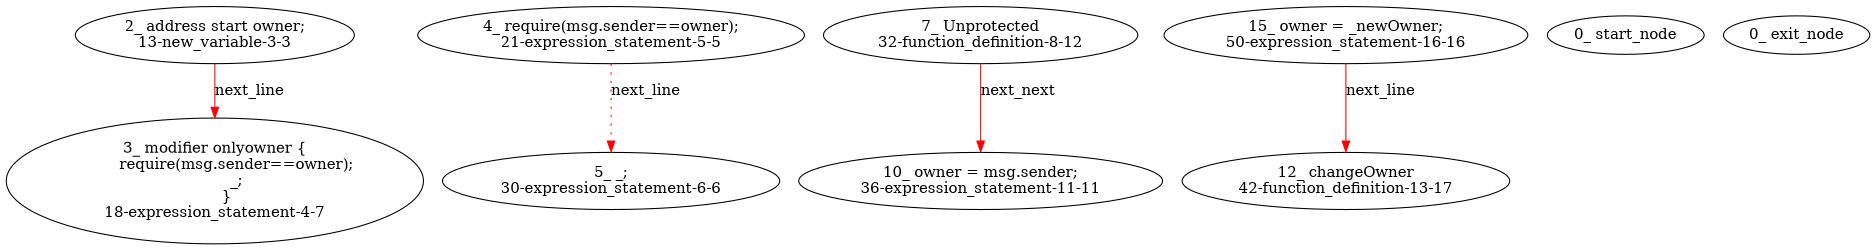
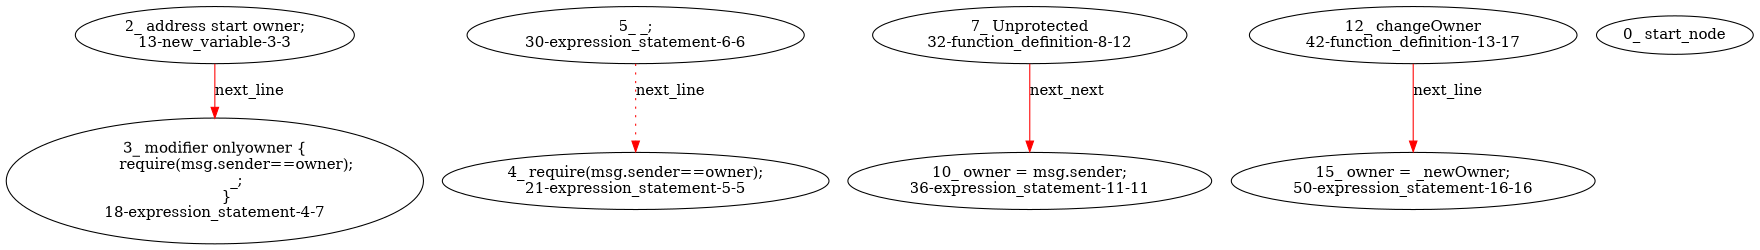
(1797, 35) -> none
(611, 102) -> (636, 102)
(1346, 102) -> (1413, 102)
